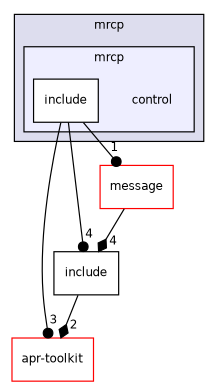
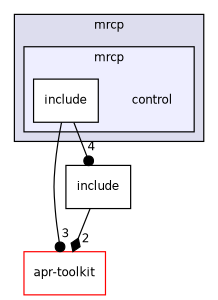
(137, 187) -> none
